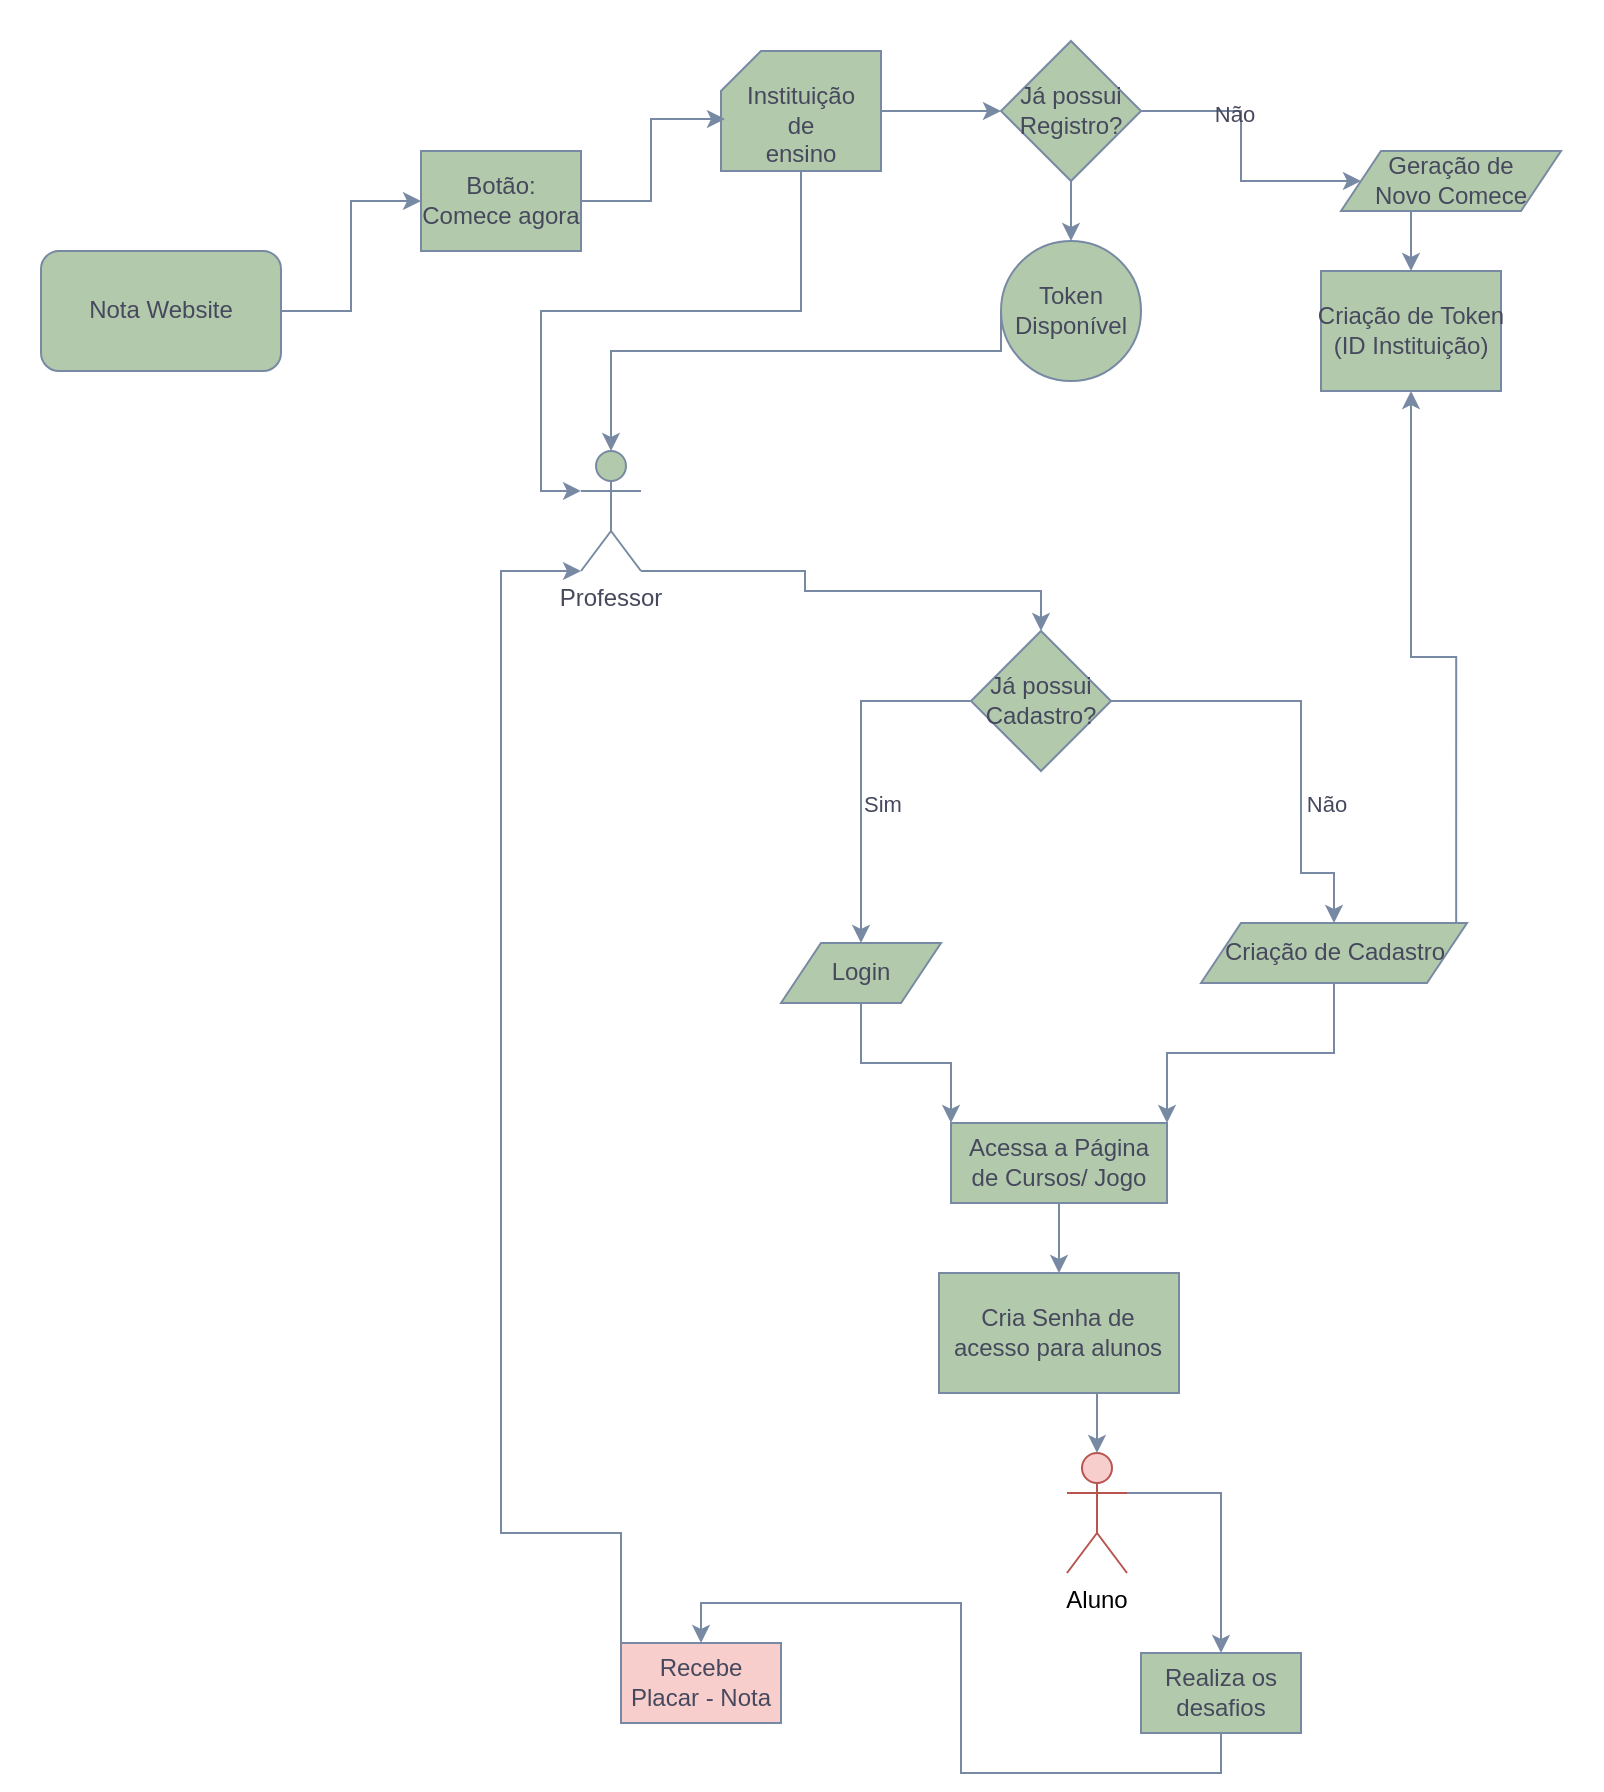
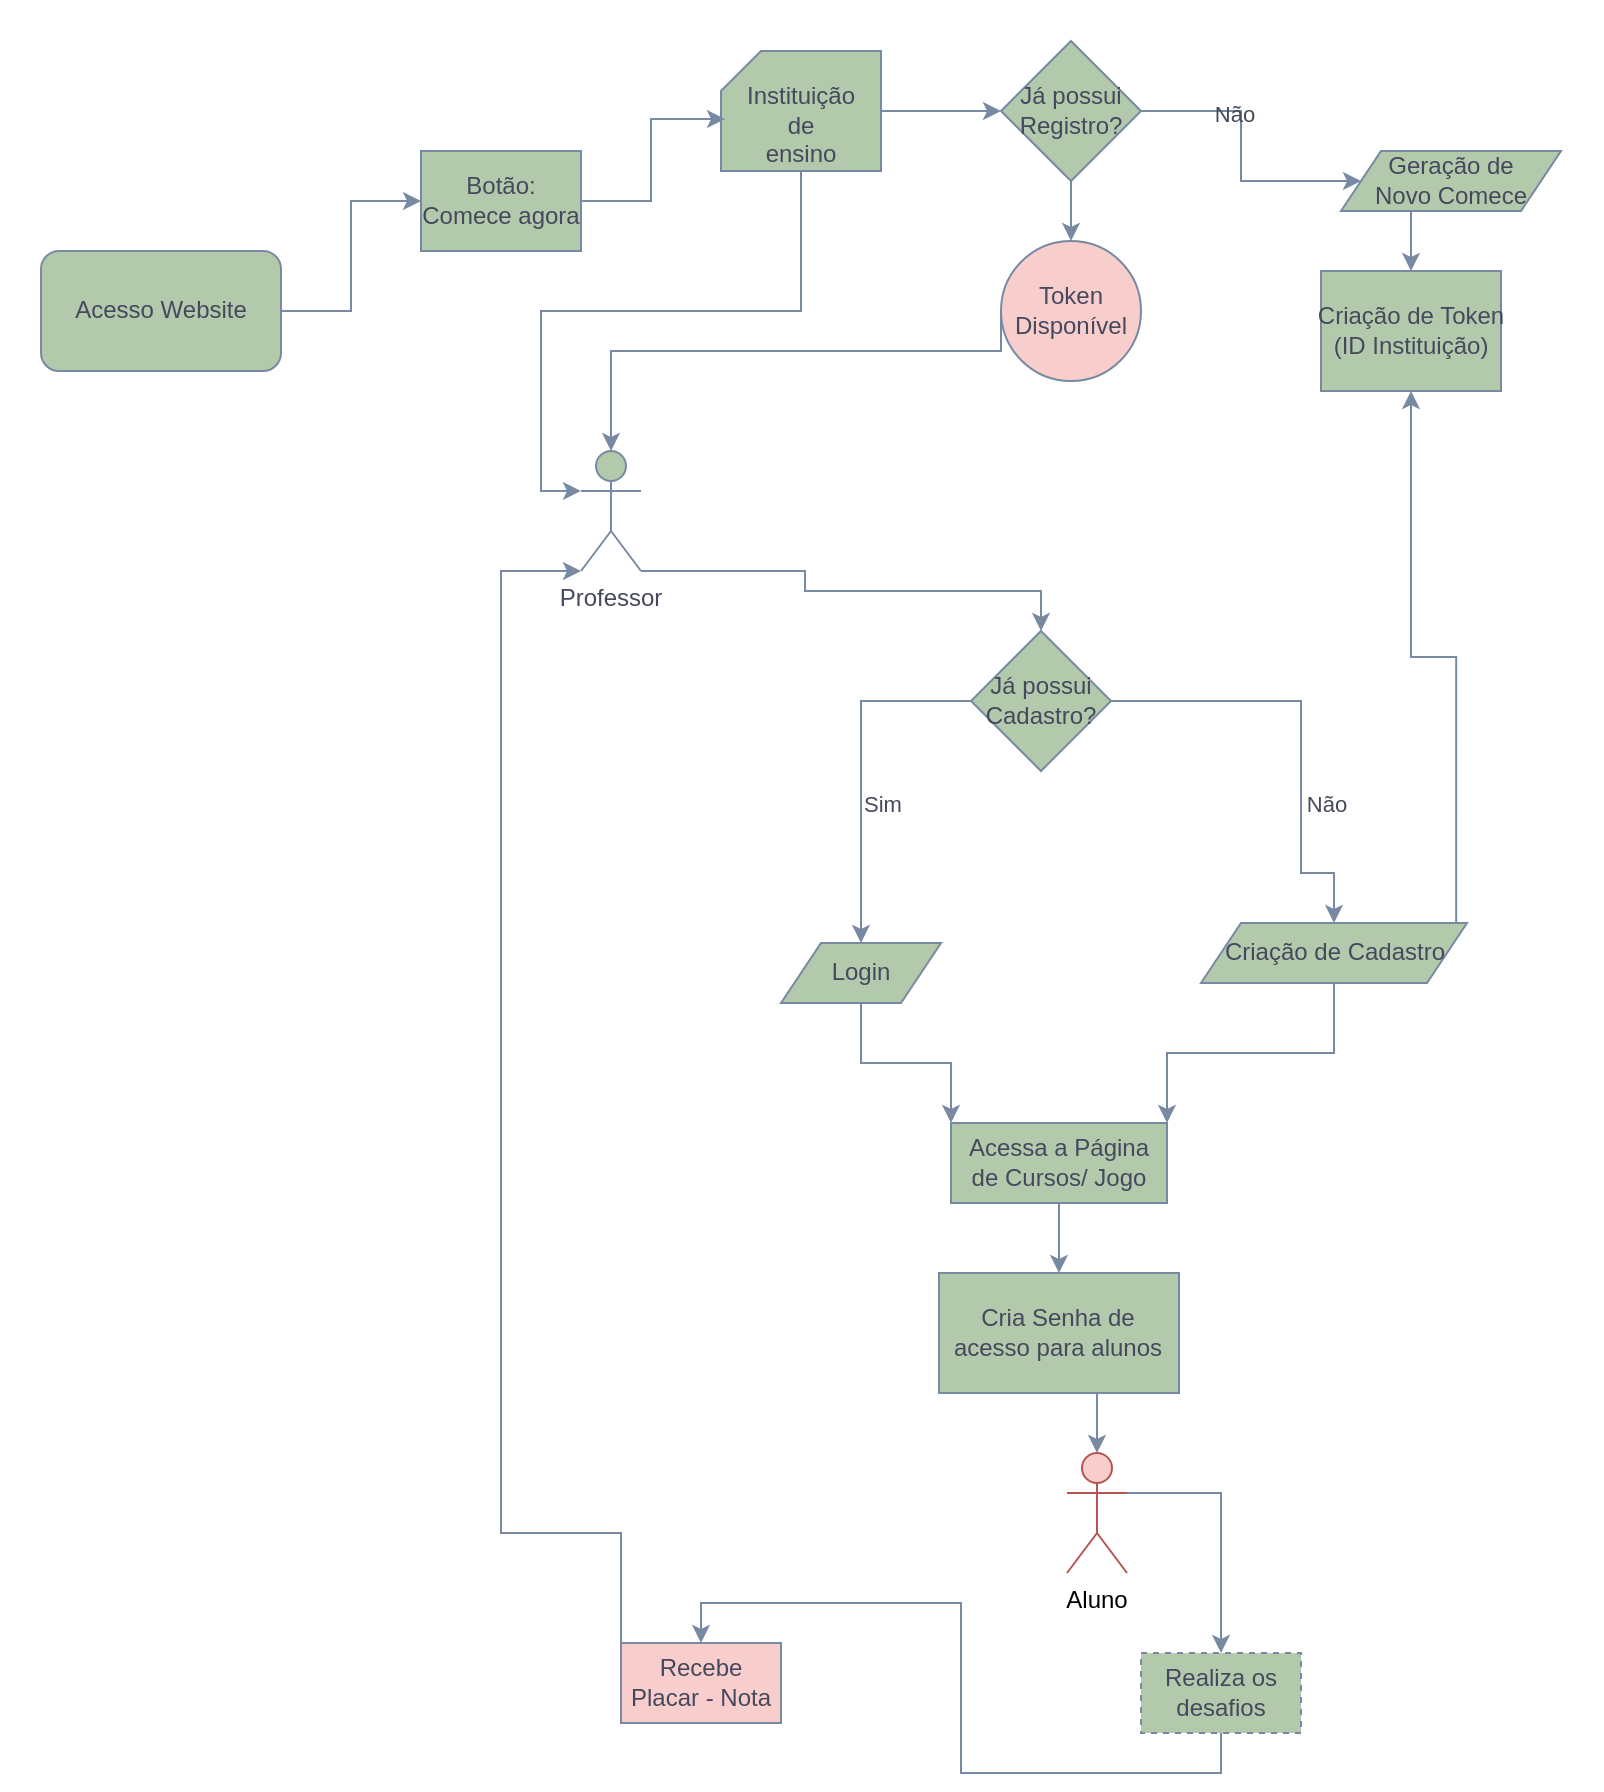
(162, 311) -> (162, 311)
(1071, 311) -> (1071, 311)
(1221, 1693) -> (1221, 1693)
